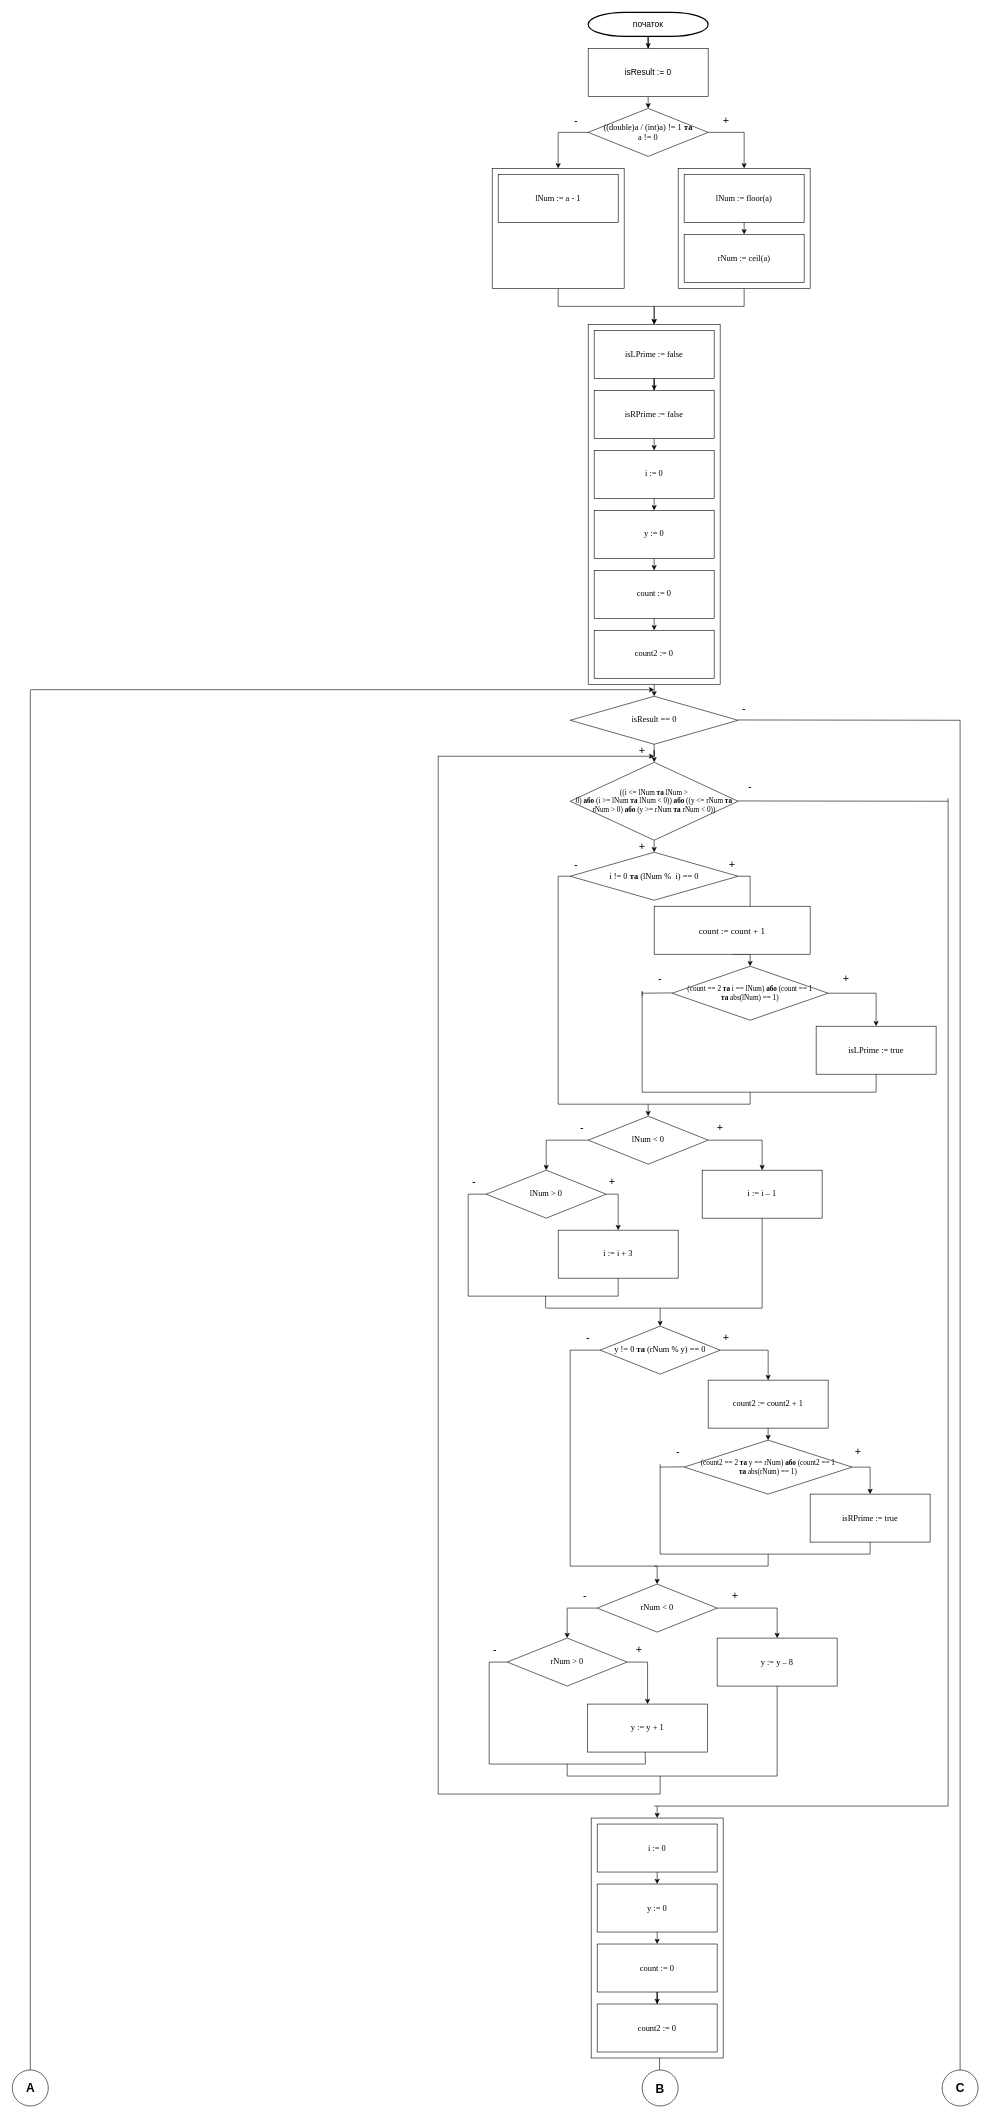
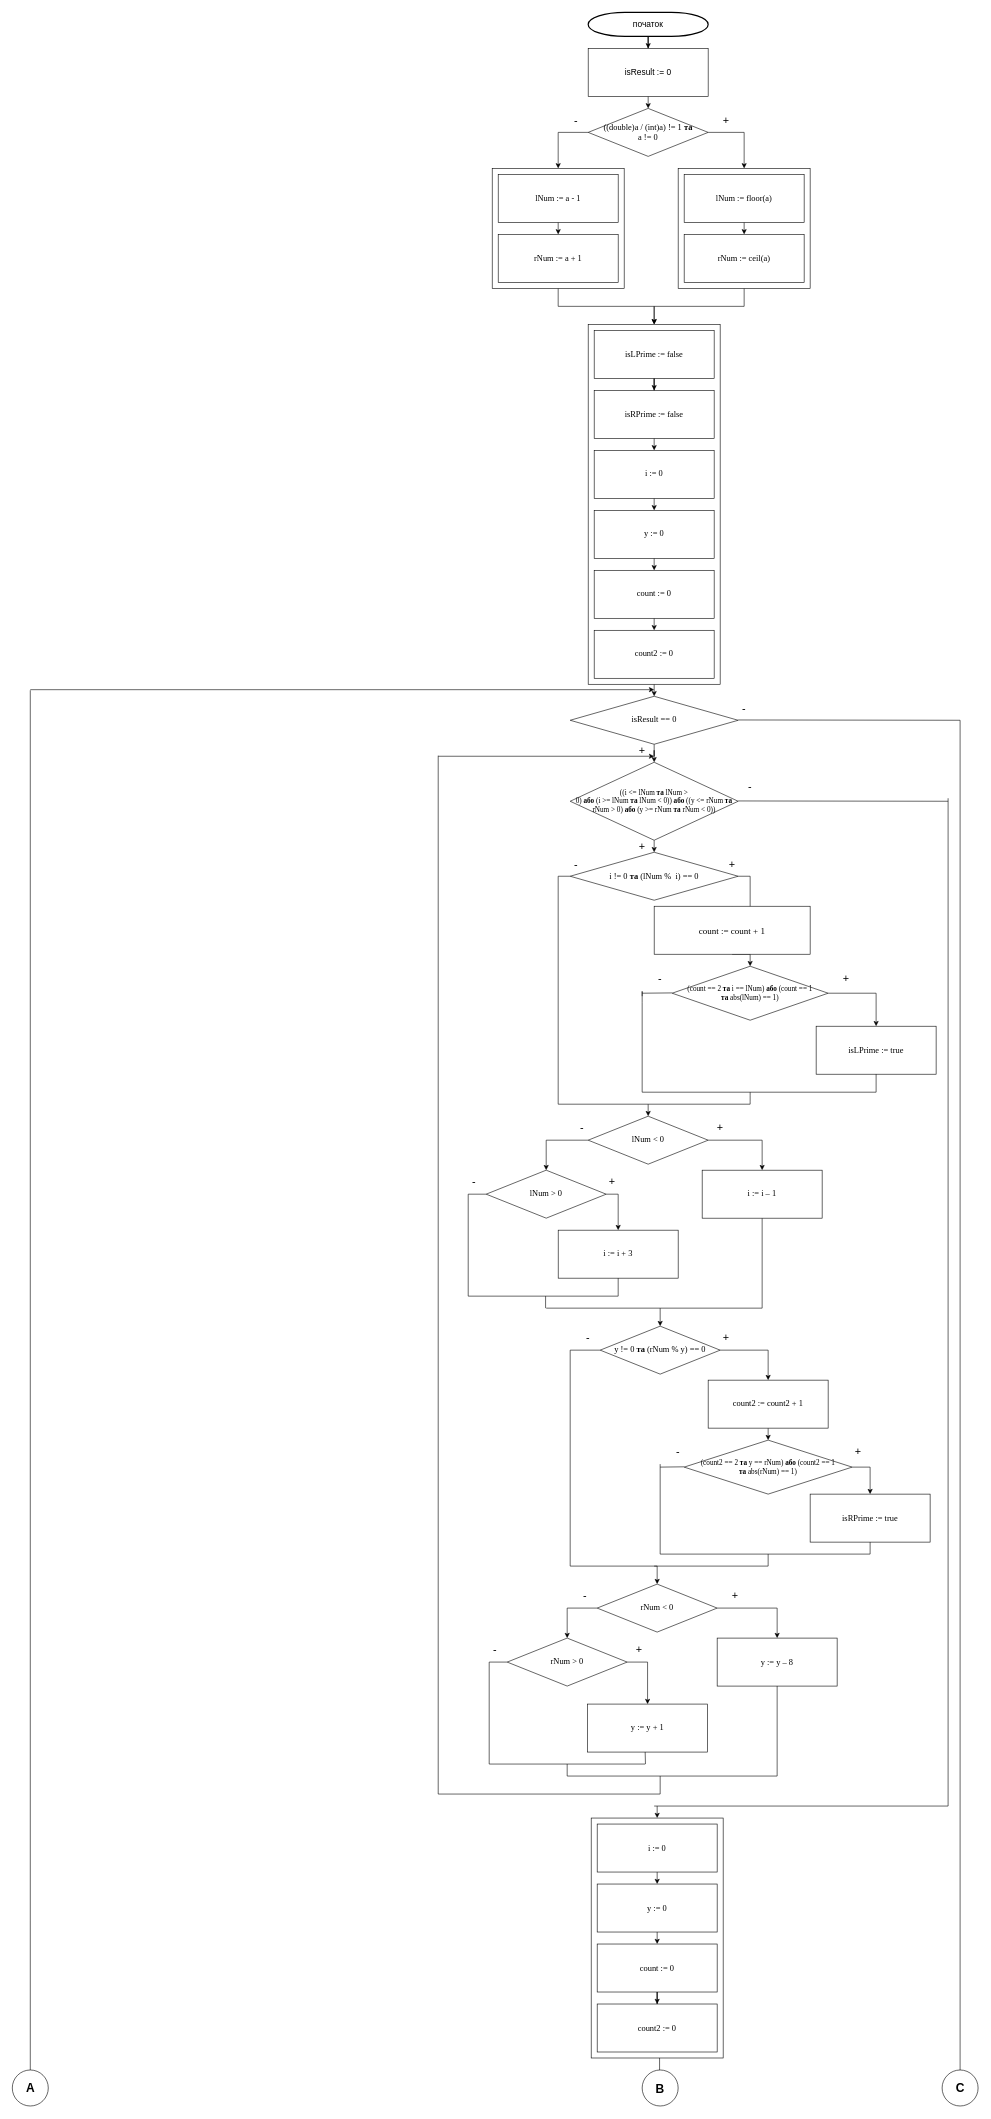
none -> (558, 228)
none -> (558, 258)
